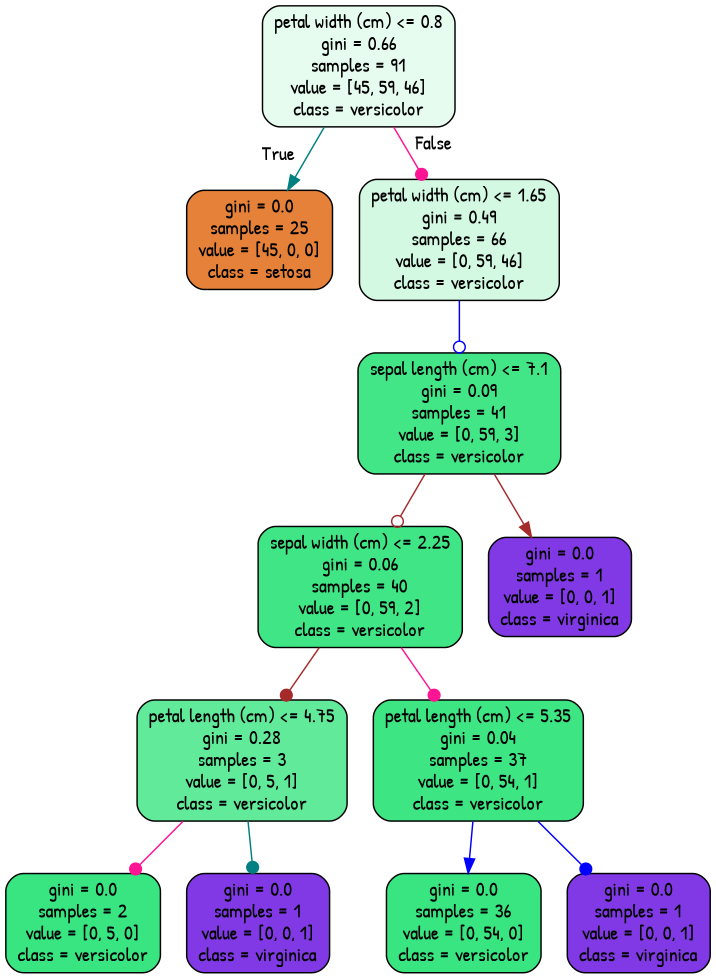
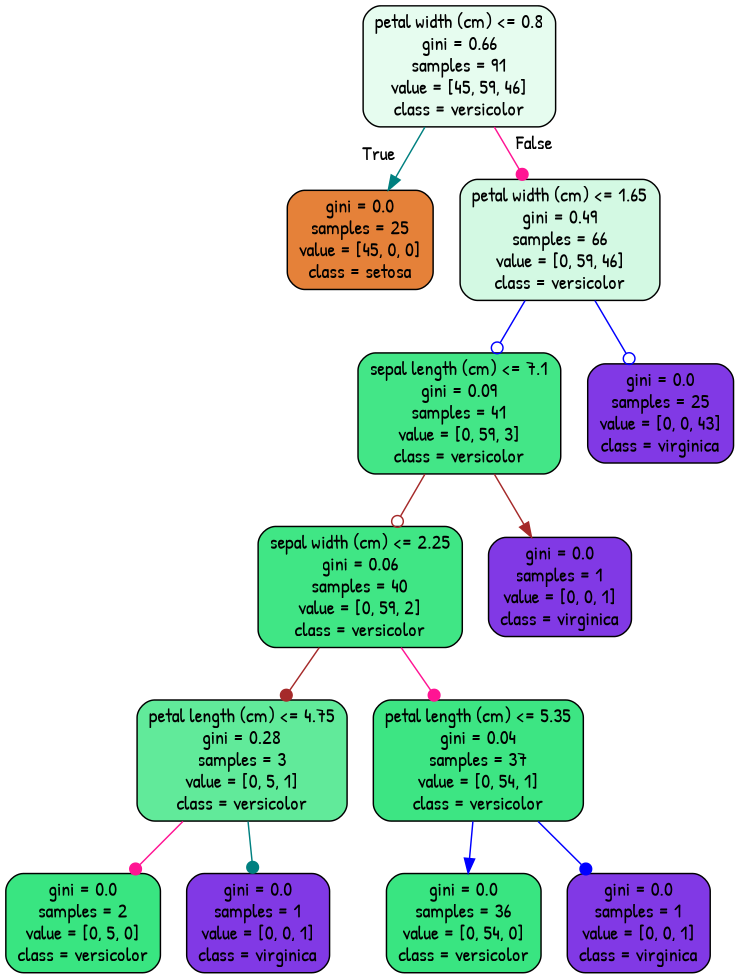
none -> (661, 413)
